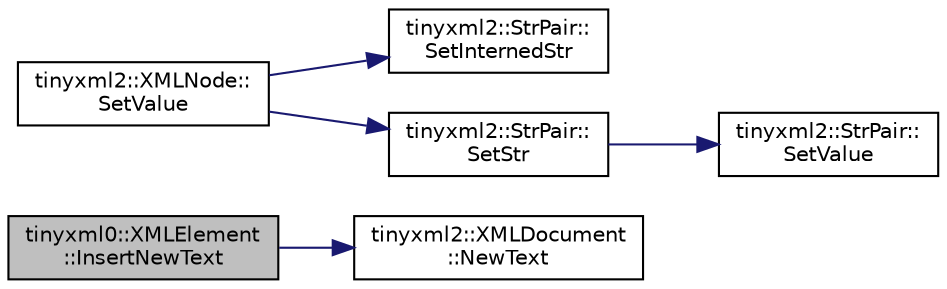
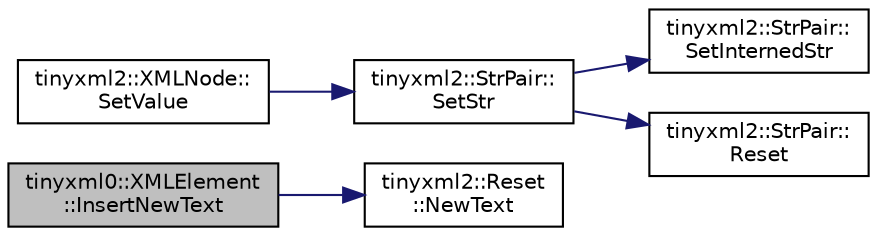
(318, 68) -> (601, 68)
(829, 144) -> (759, 144)
(499, 248) -> (464, 195)
